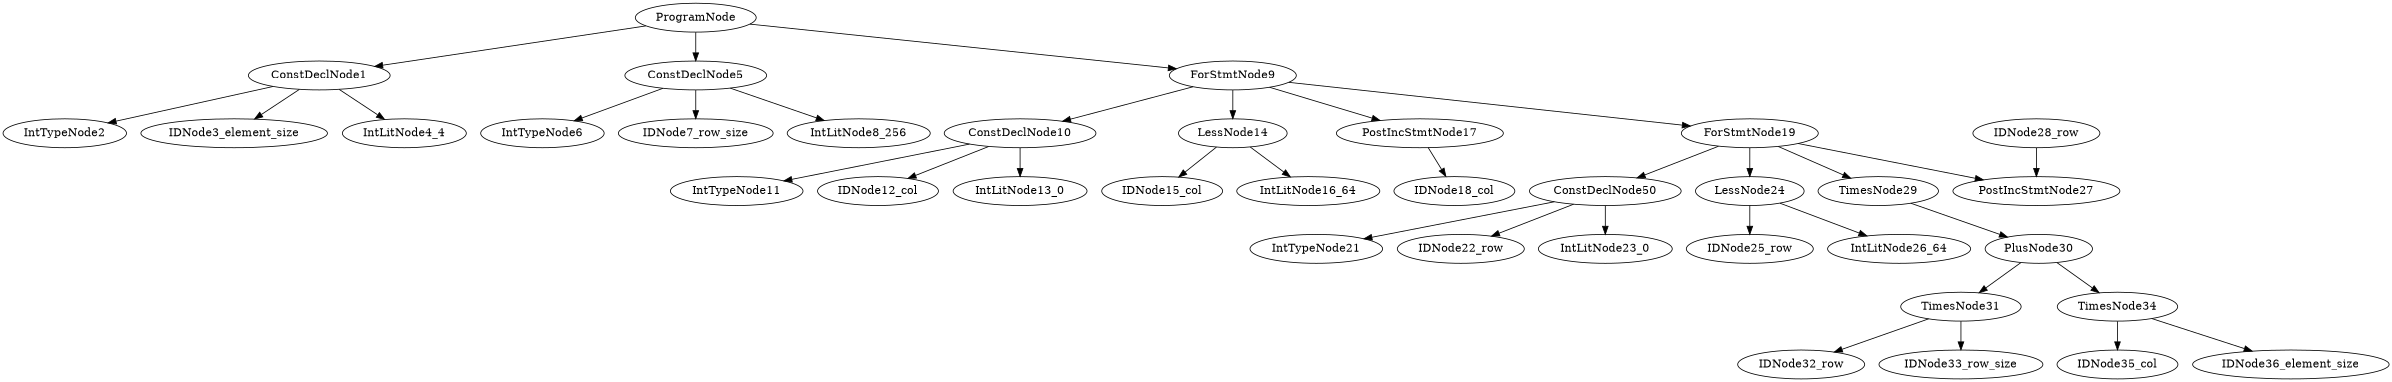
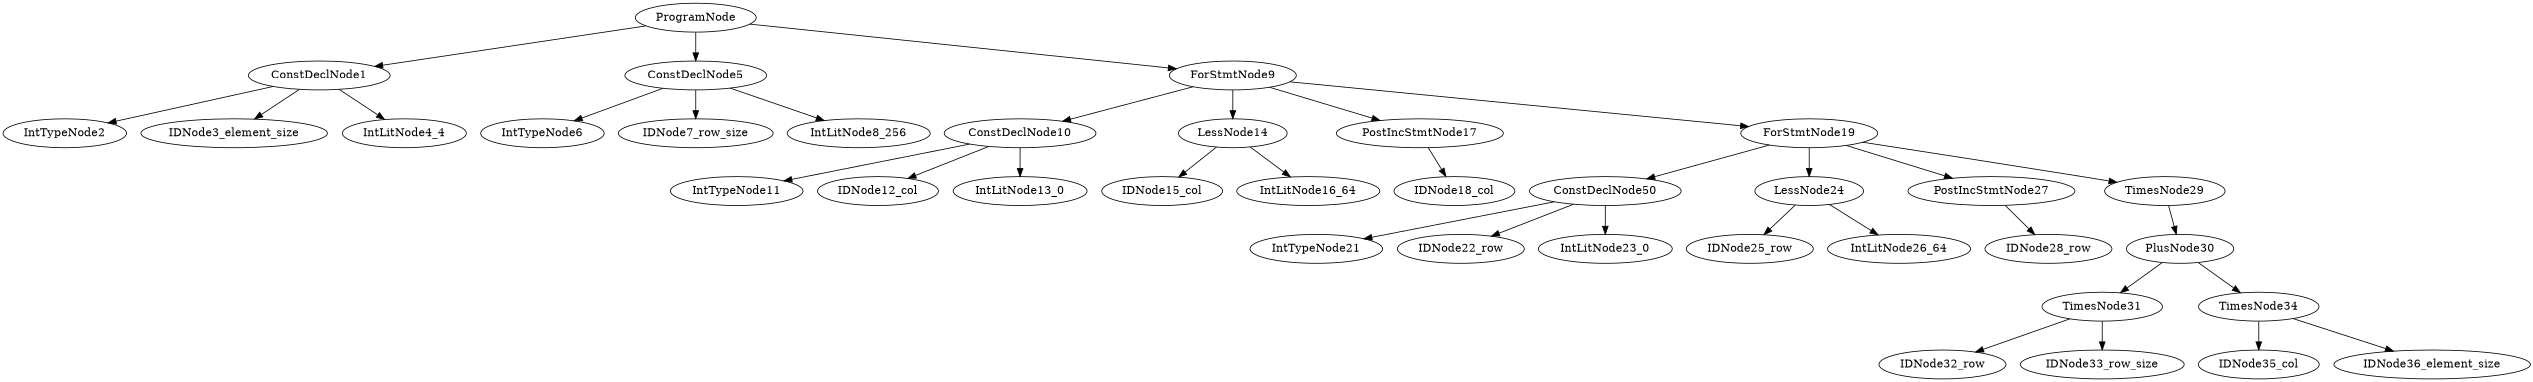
(2036, 158) -> (2017, 217)
